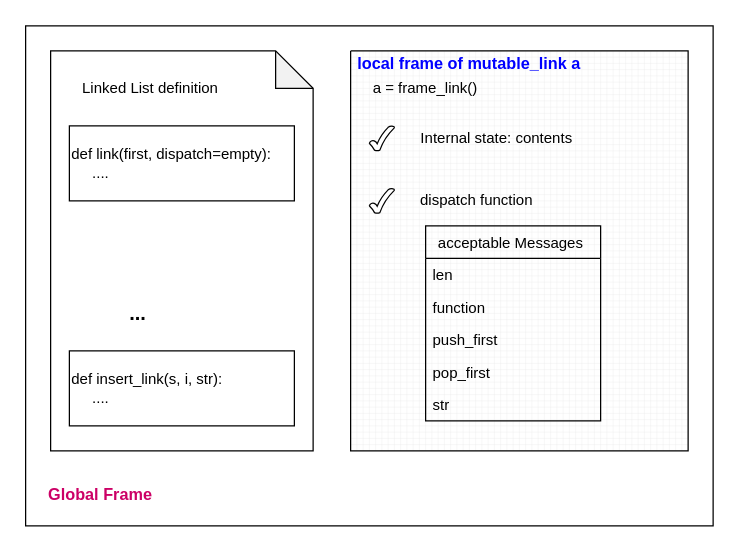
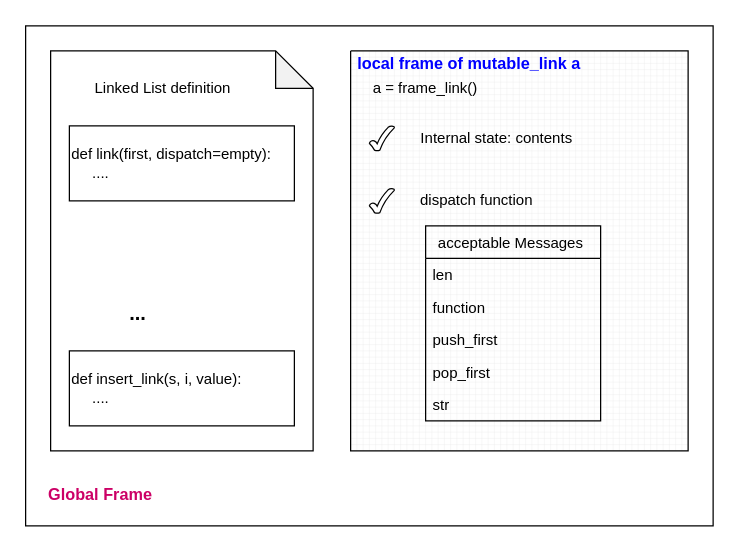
(151, 88) -> (163, 88)
(166, 388) -> (172, 388)
